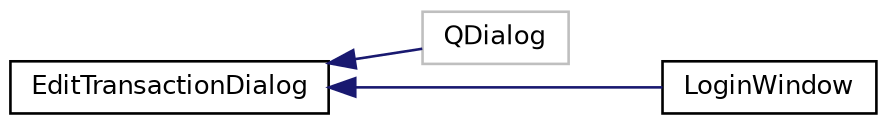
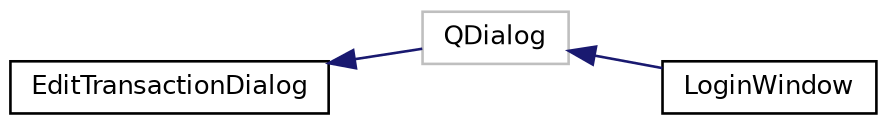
(509, 87) -> (629, 62)
